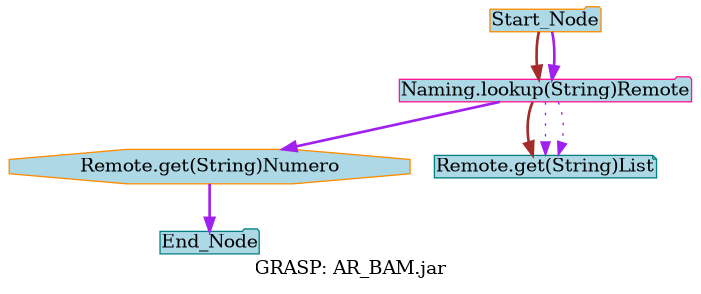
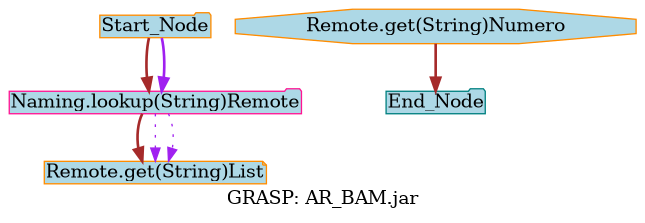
(398, 124) -> none
(545, 167) -> (155, 173)
(210, 201) -> (436, 61)
